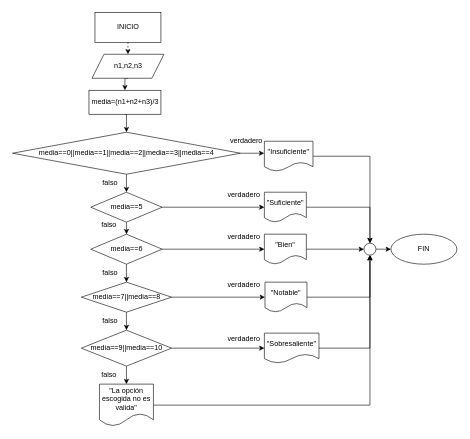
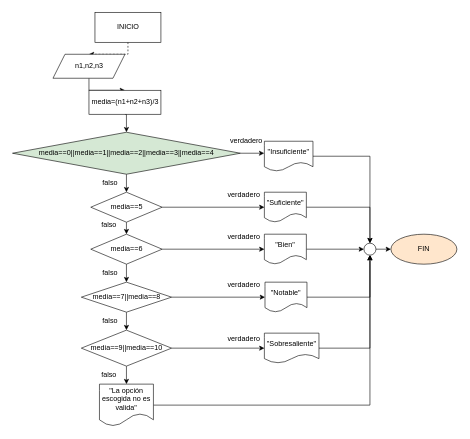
(128, 66) -> (89, 66)
(126, 153) -> (126, 153)
(424, 249) -> (424, 249)
